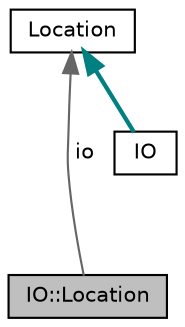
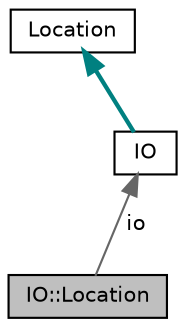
(69, 175) -> (112, 235)
